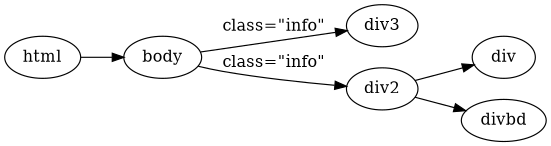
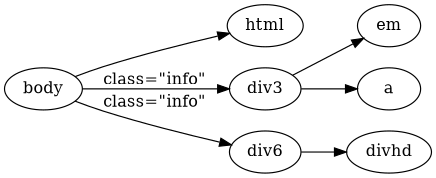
none -> (389, 26)
(96, 57) -> (146, 54)
(504, 57) -> (389, 152)
(382, 89) -> (265, 152)
none -> (389, 89)
(504, 120) -> none
